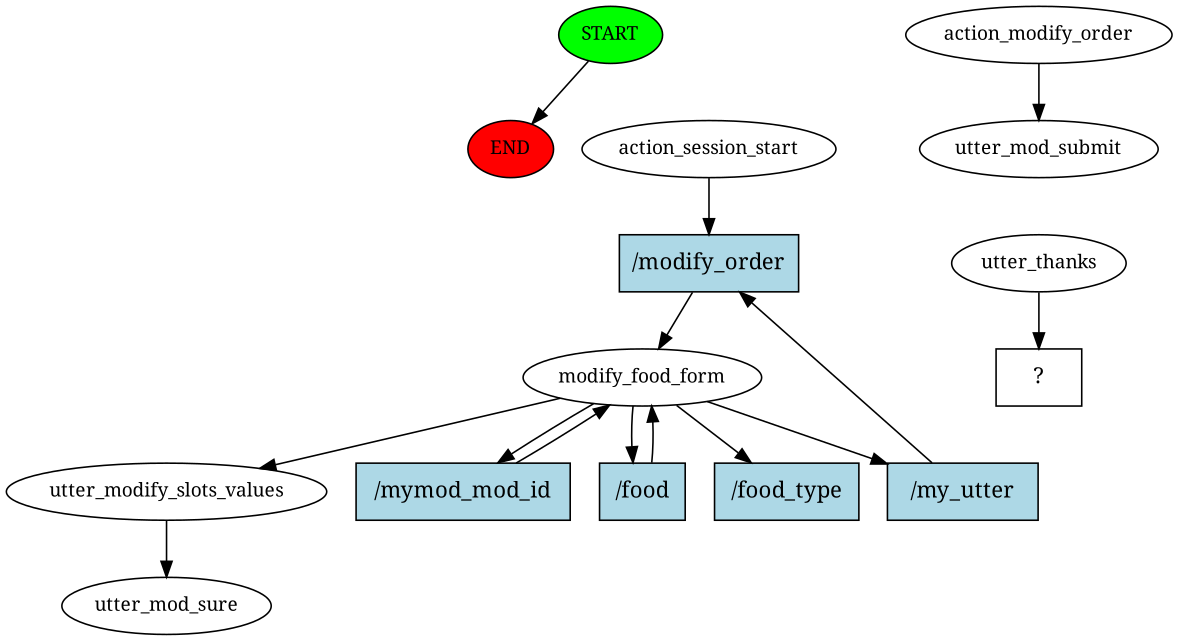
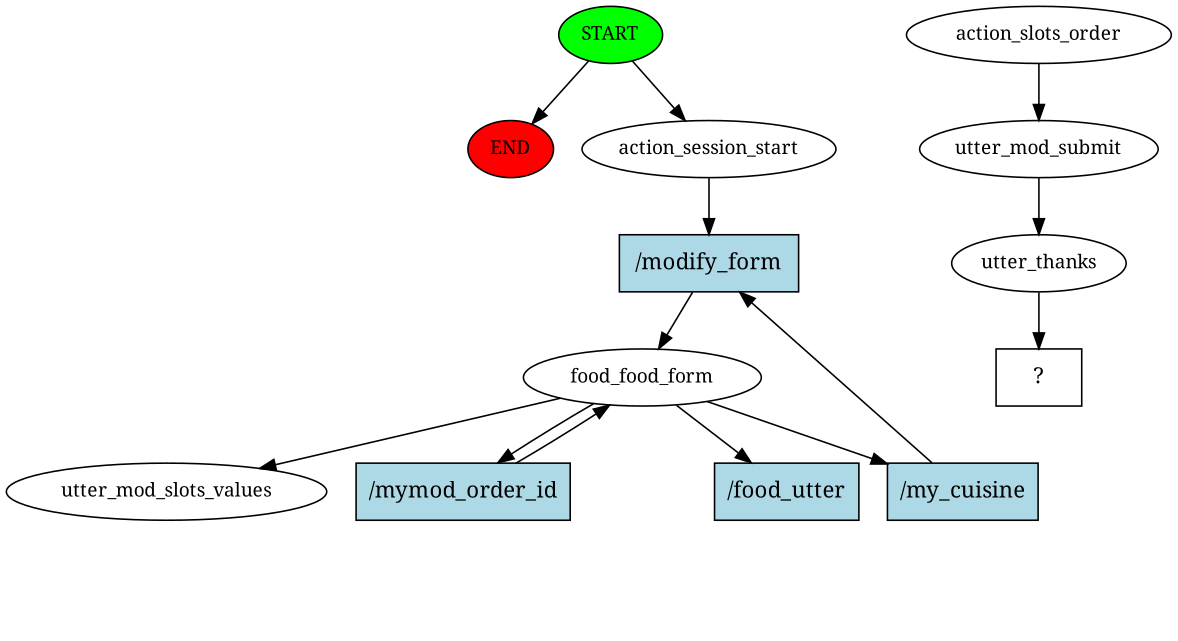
(1039, 35) -> (1039, 35)
none -> (653, 85)
none -> (1039, 198)
(709, 263) -> (709, 263)
(642, 377) -> (642, 377)
(167, 492) -> (167, 492)
(463, 492) -> (463, 492)
(642, 492) -> none
(787, 492) -> (787, 492)
(963, 492) -> (963, 492)
(167, 606) -> none
